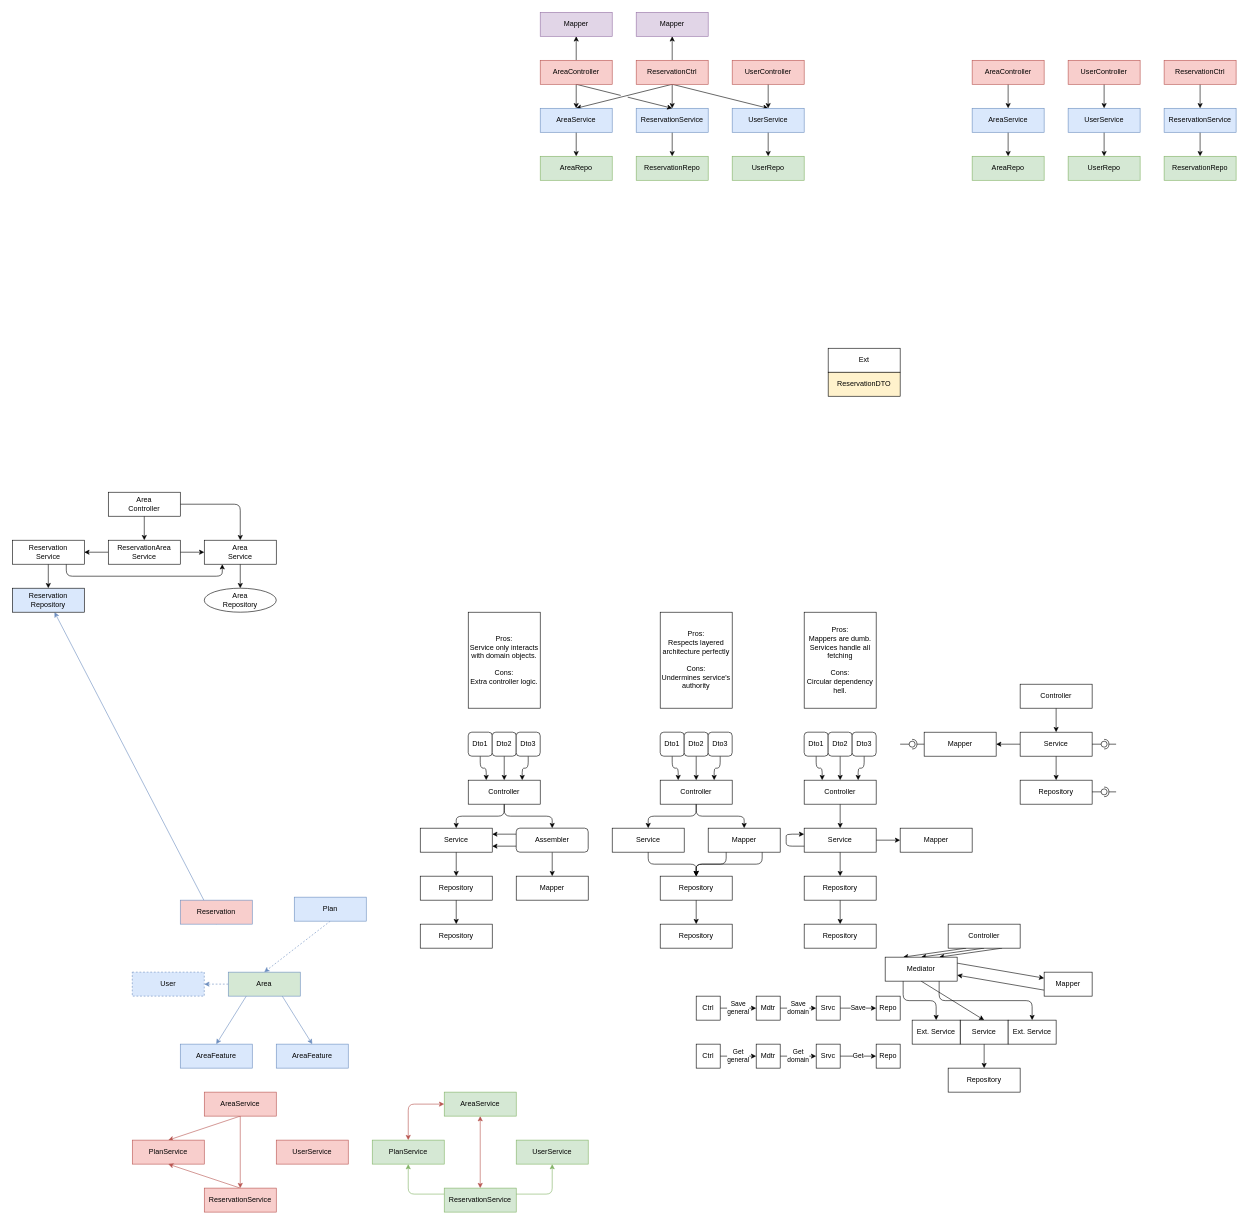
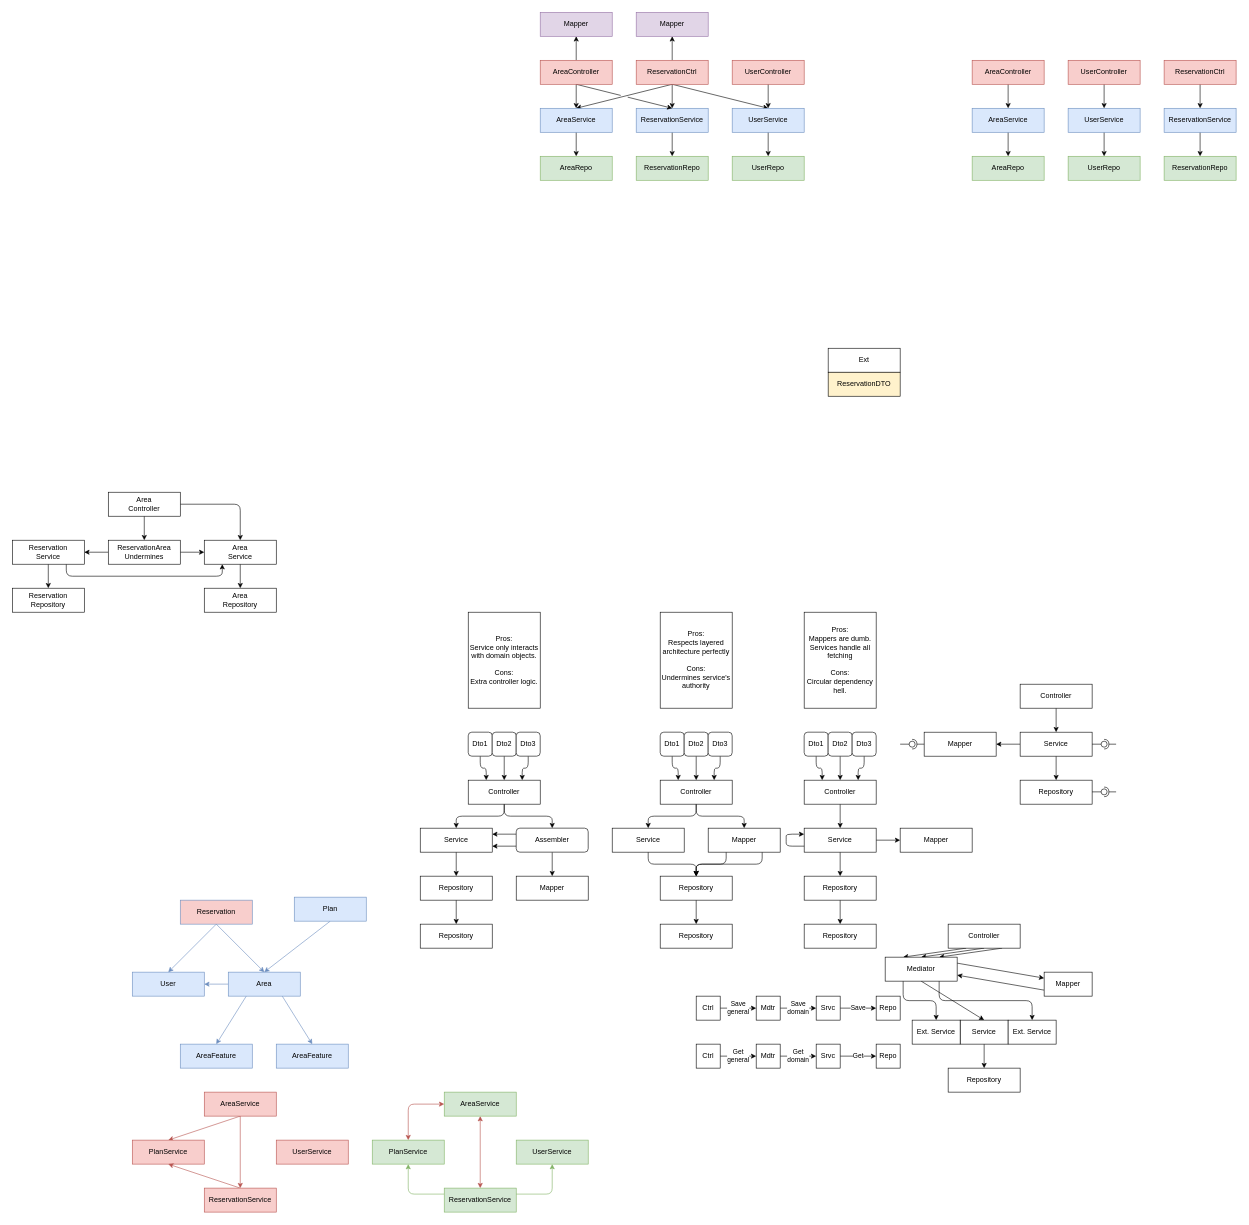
(144, 552) -> (144, 552)
(48, 600) -> (48, 600)
(240, 600) -> (240, 600)
(188, 869) -> (240, 948)
(299, 945) -> (299, 945)
none -> (172, 968)
(168, 984) -> (168, 984)
(218, 984) -> (218, 984)
(264, 984) -> (264, 984)
